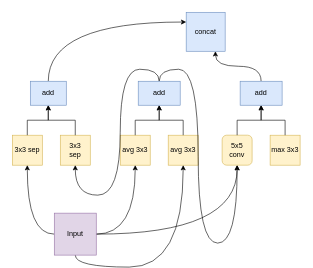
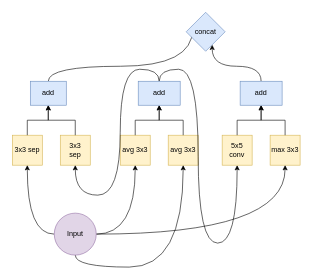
(206, 32) -> (206, 32)
(237, 150) -> (237, 150)
(189, 223) -> (196, 228)
(75, 234) -> (75, 234)
